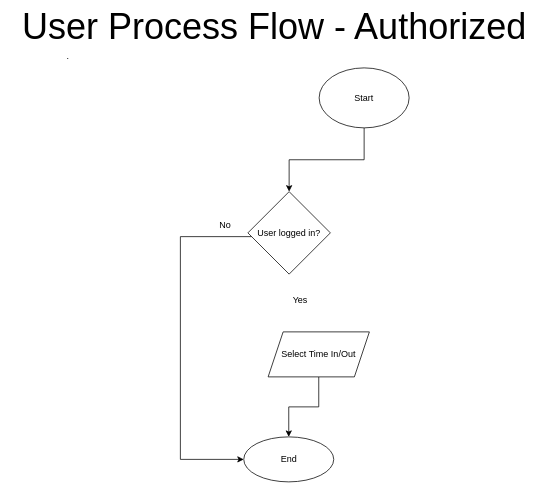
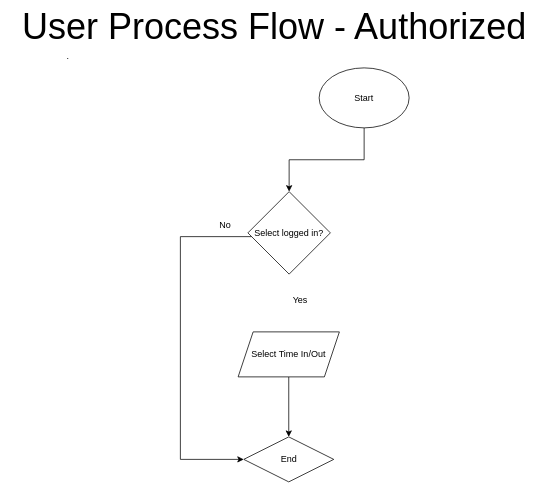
(289, 233) -> (289, 233)
(319, 354) -> (289, 354)
(289, 459) -> (289, 459)
